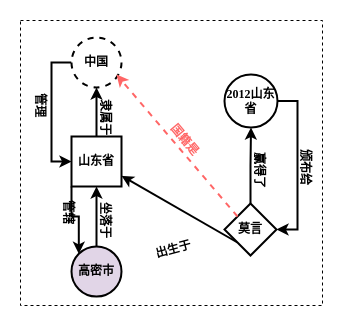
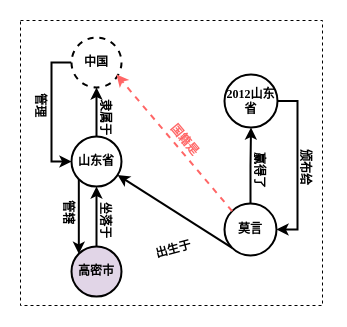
(97, 162) -> (97, 162)
(251, 230) -> (251, 230)
